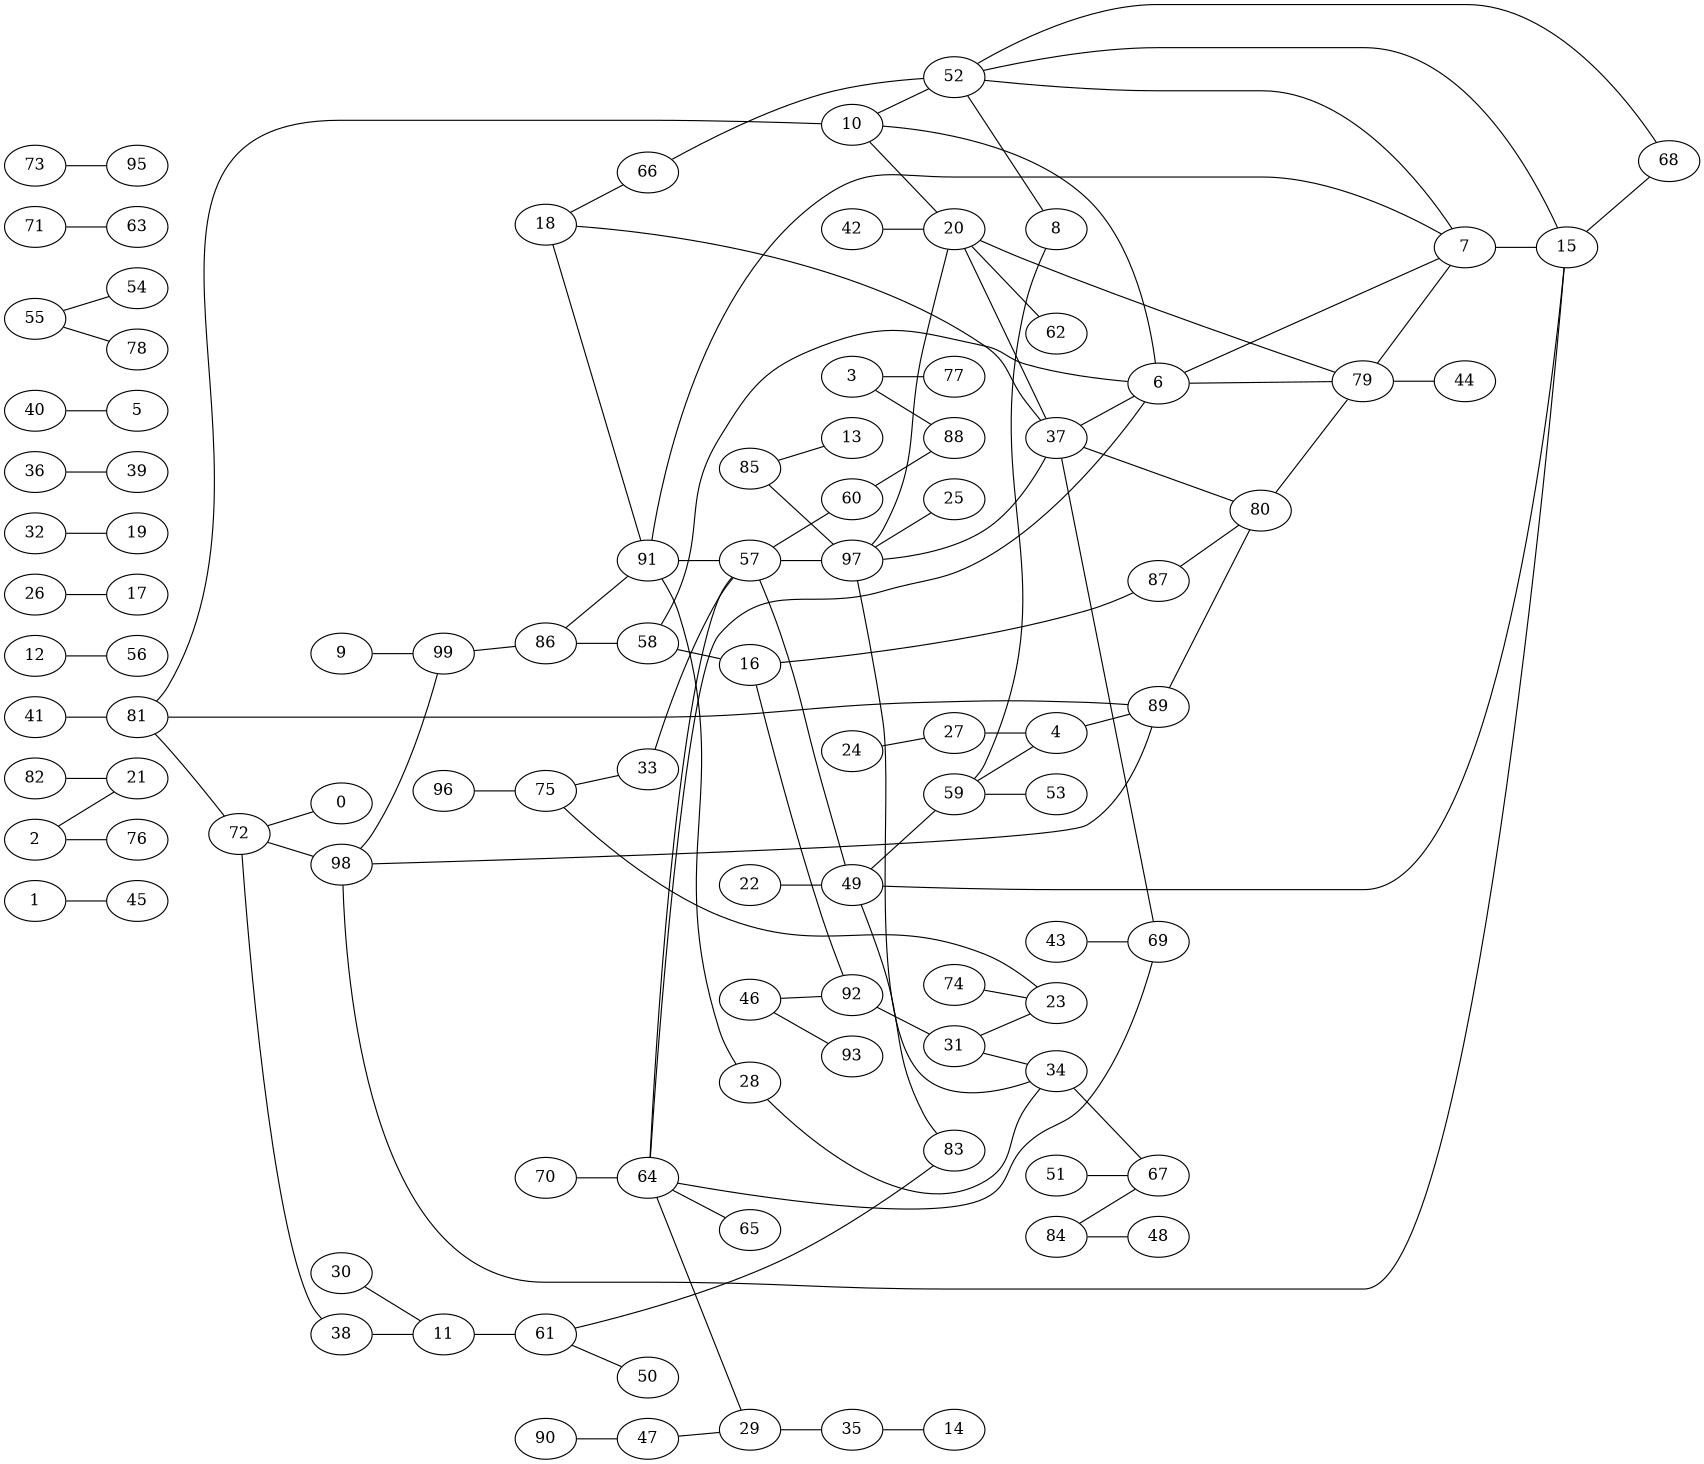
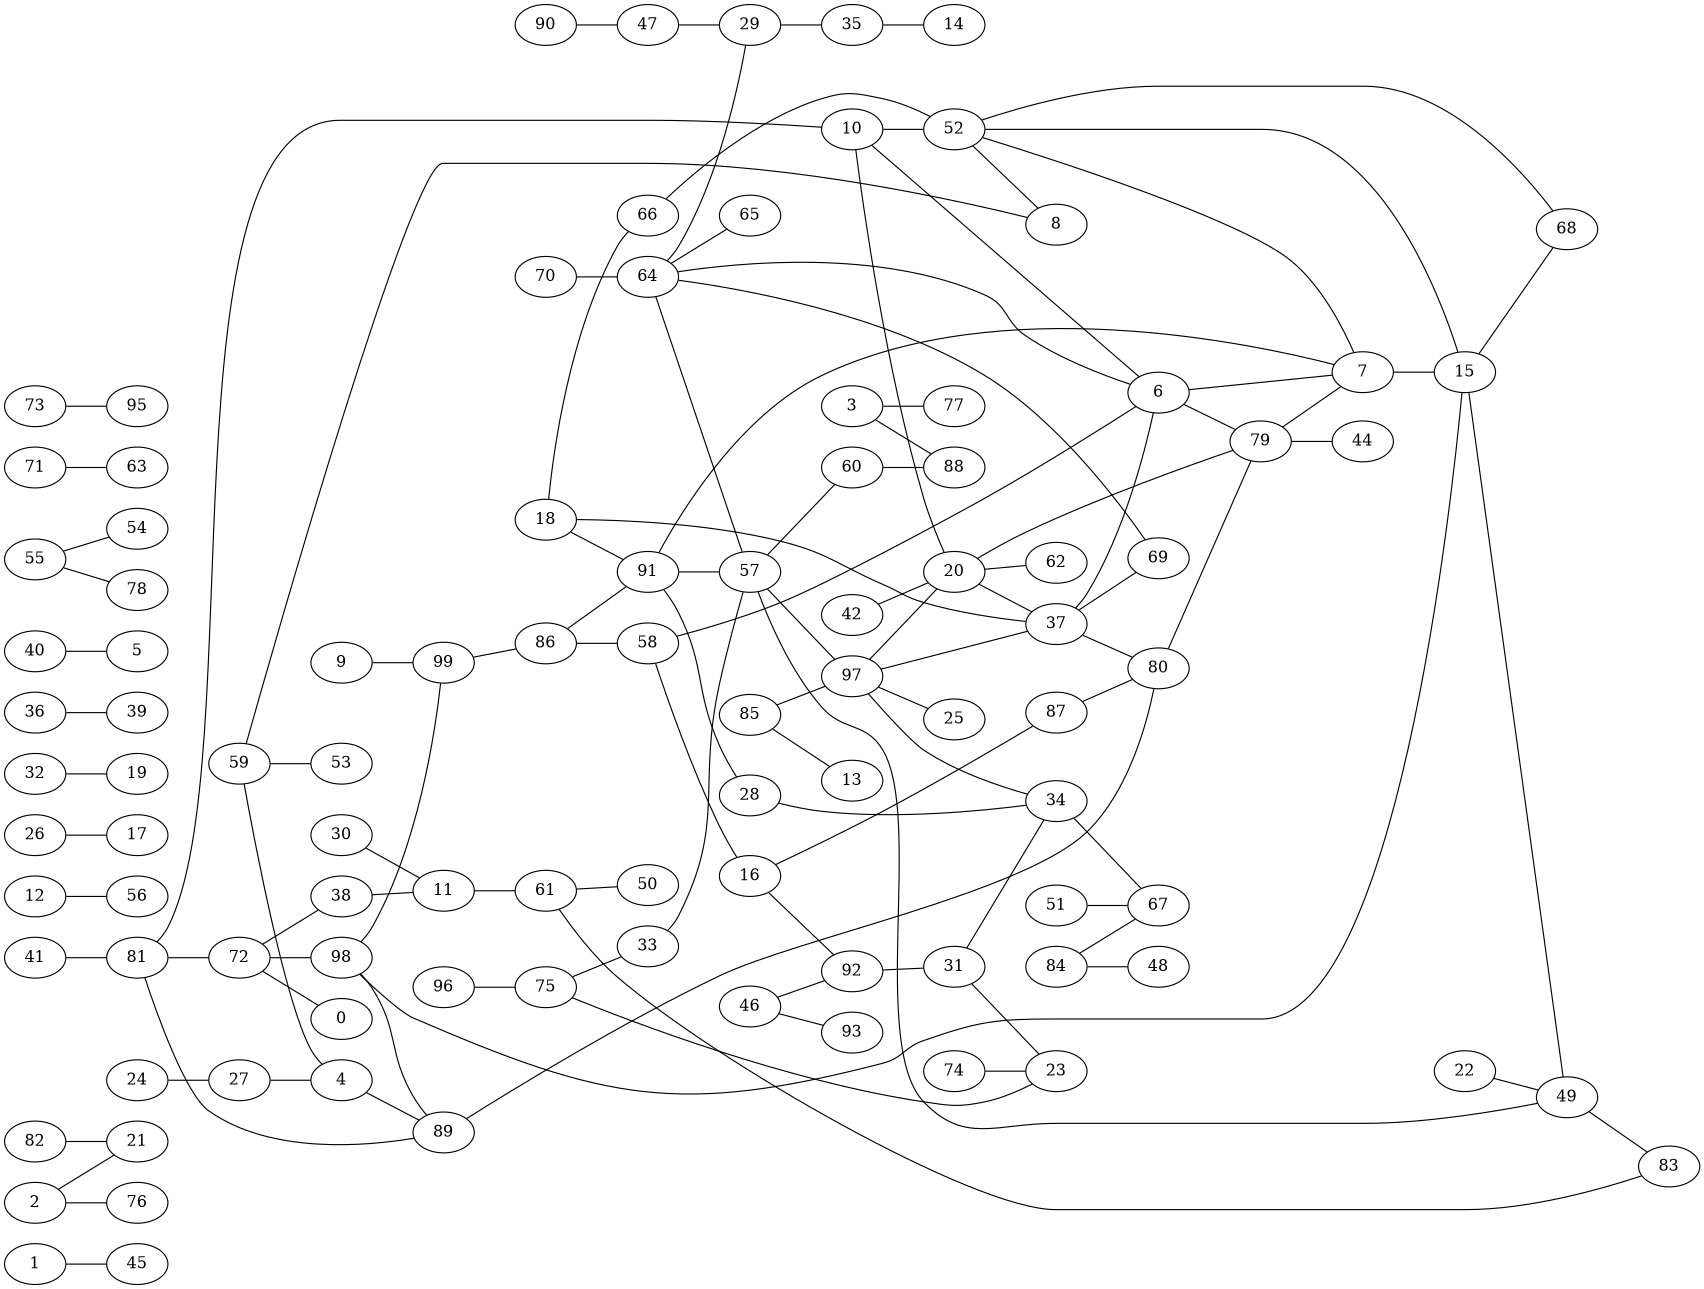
(908, 835) -> none
(1056, 942) -> none
